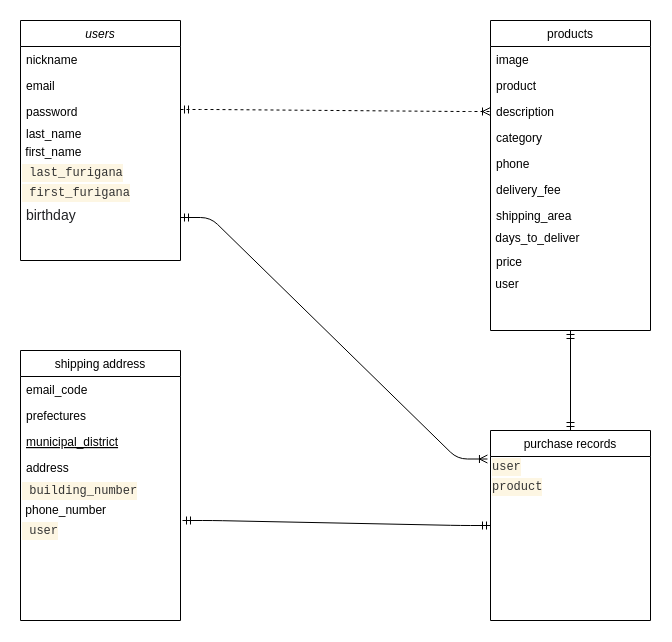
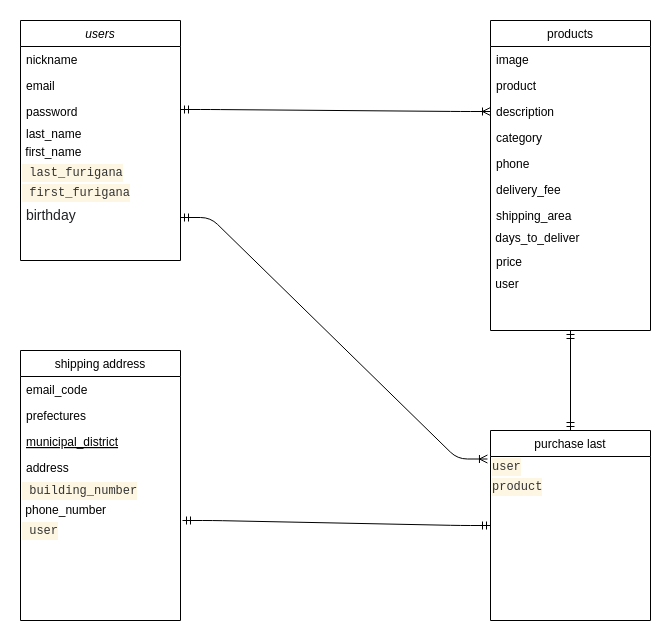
(335, 110) -> (335, 110)
(570, 444) -> (570, 444)
